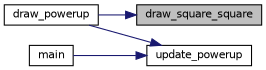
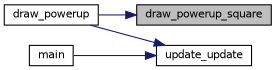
(199, 15) -> (204, 15)
(199, 56) -> (204, 56)
